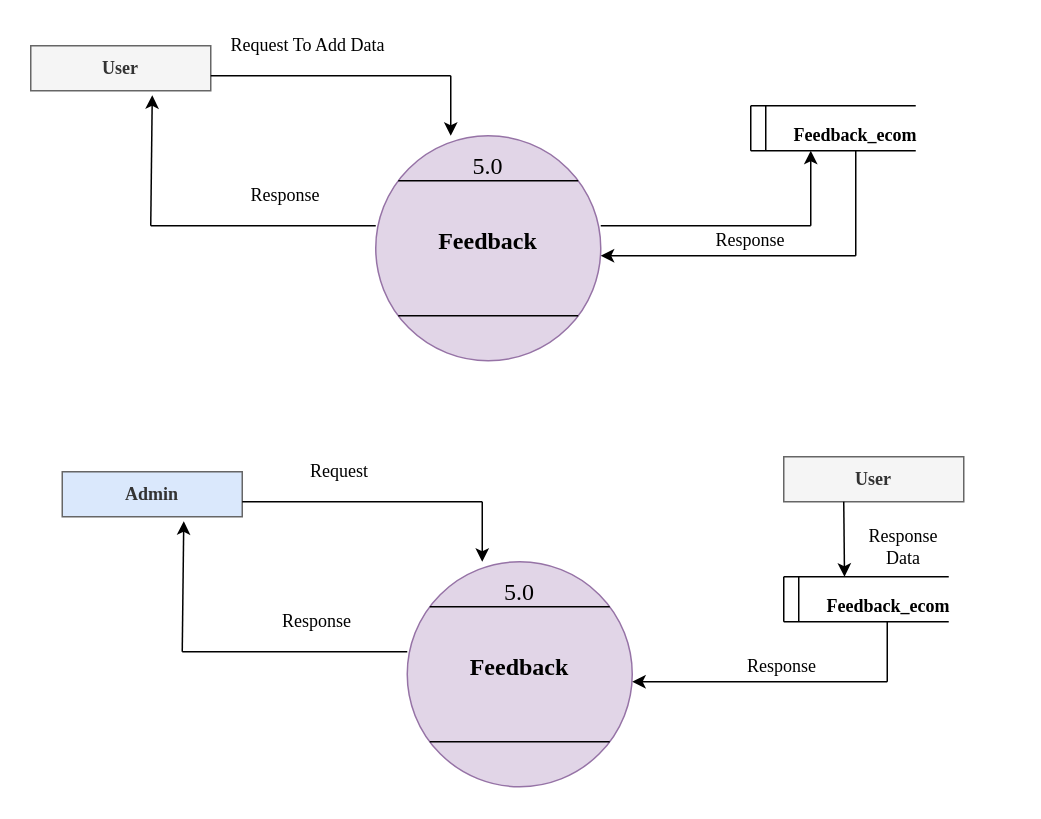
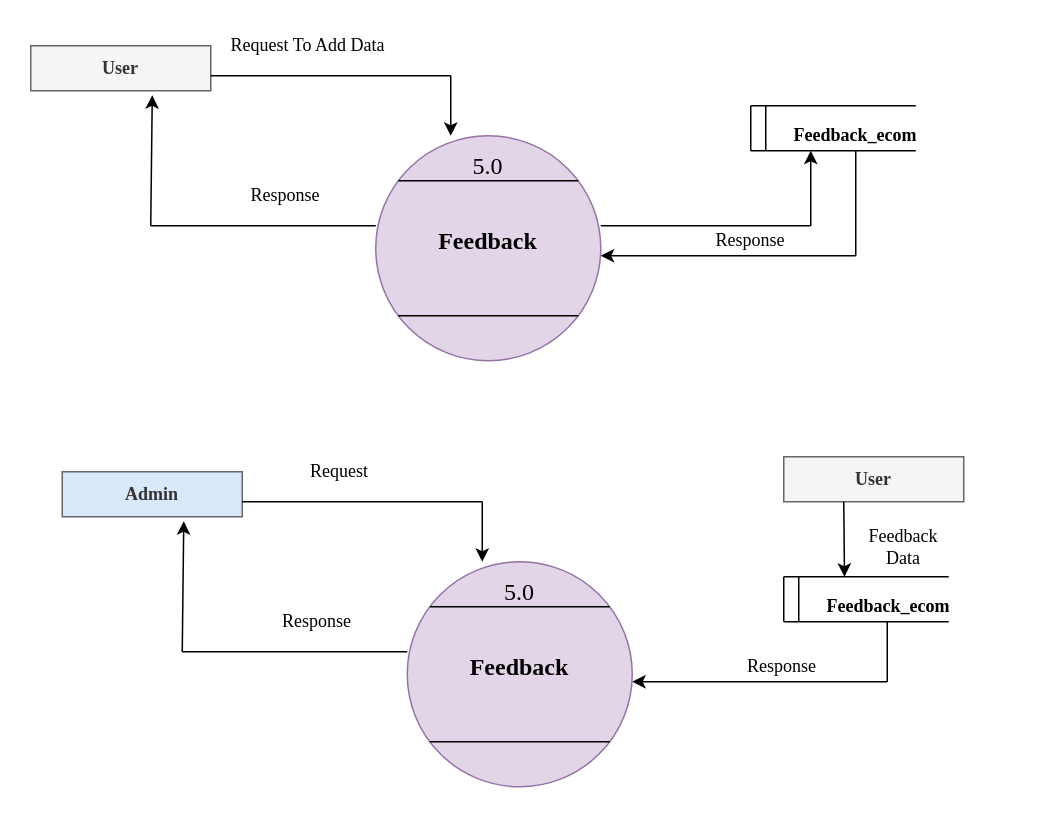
(904, 547) -> (904, 547)
